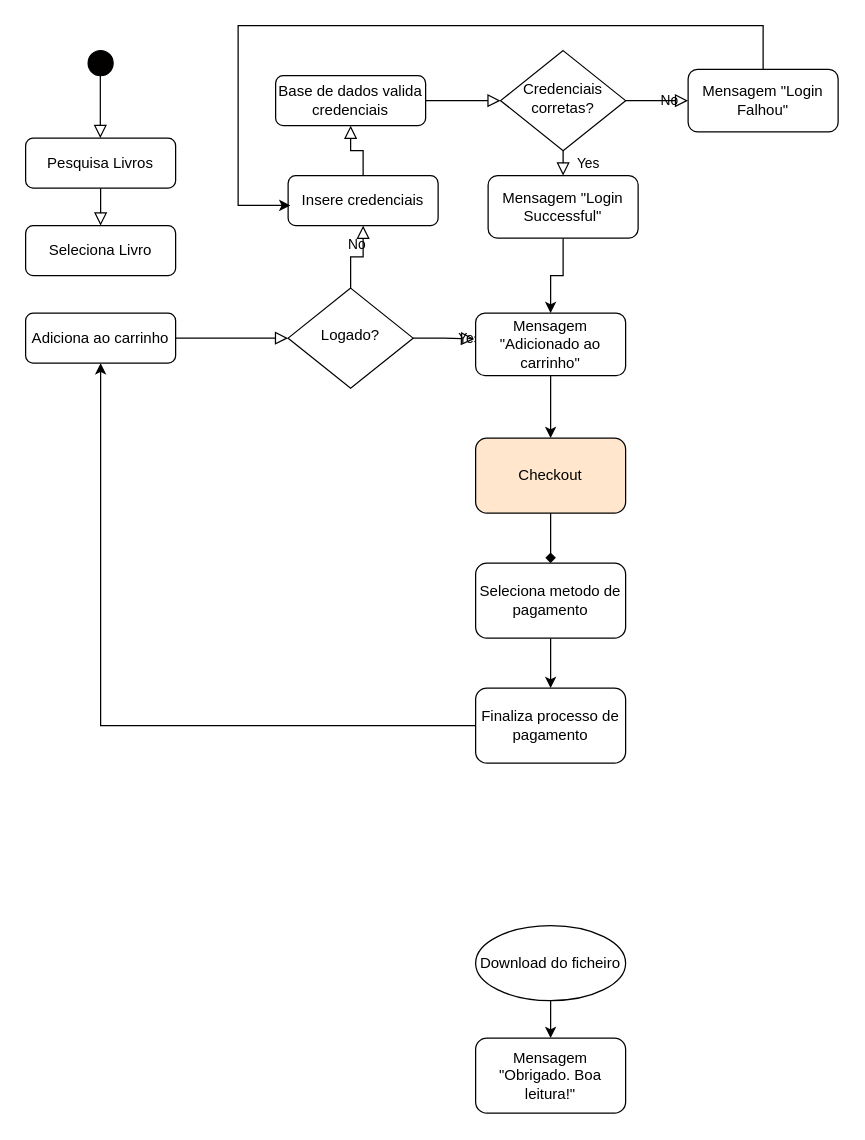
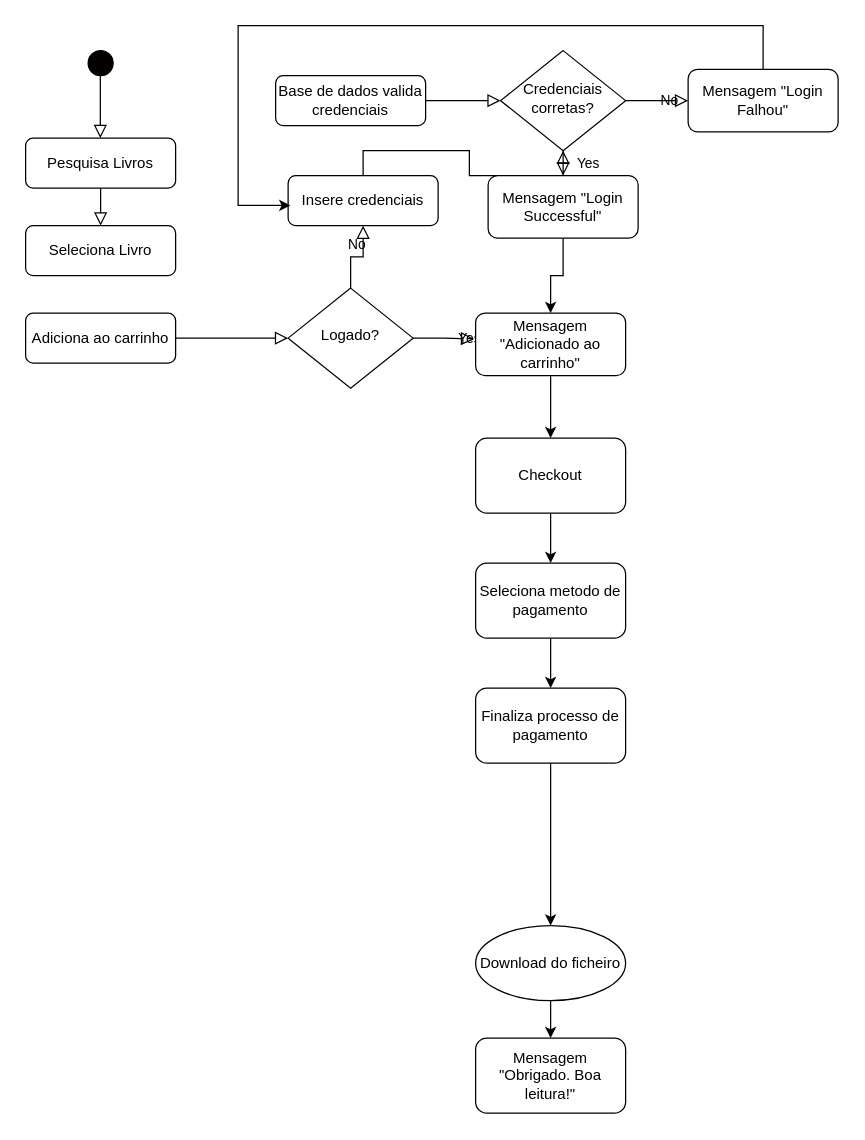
(352, 151) -> (441, 151)
(551, 476) -> (551, 476)
(551, 552) -> (551, 553)
(112, 726) -> (551, 840)
